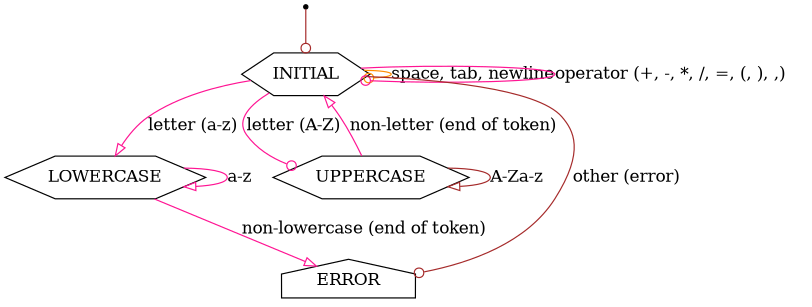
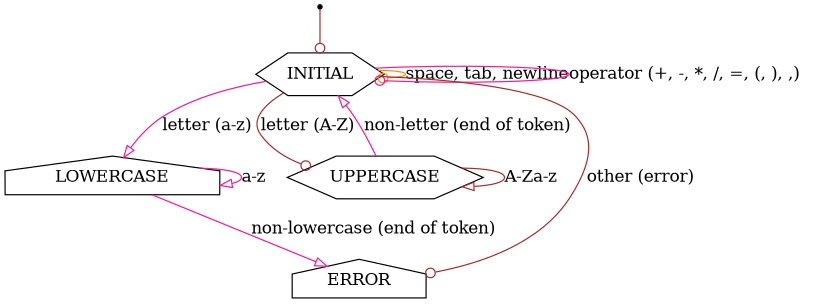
(246, 133) -> (260, 133)
(105, 177) -> (112, 177)
